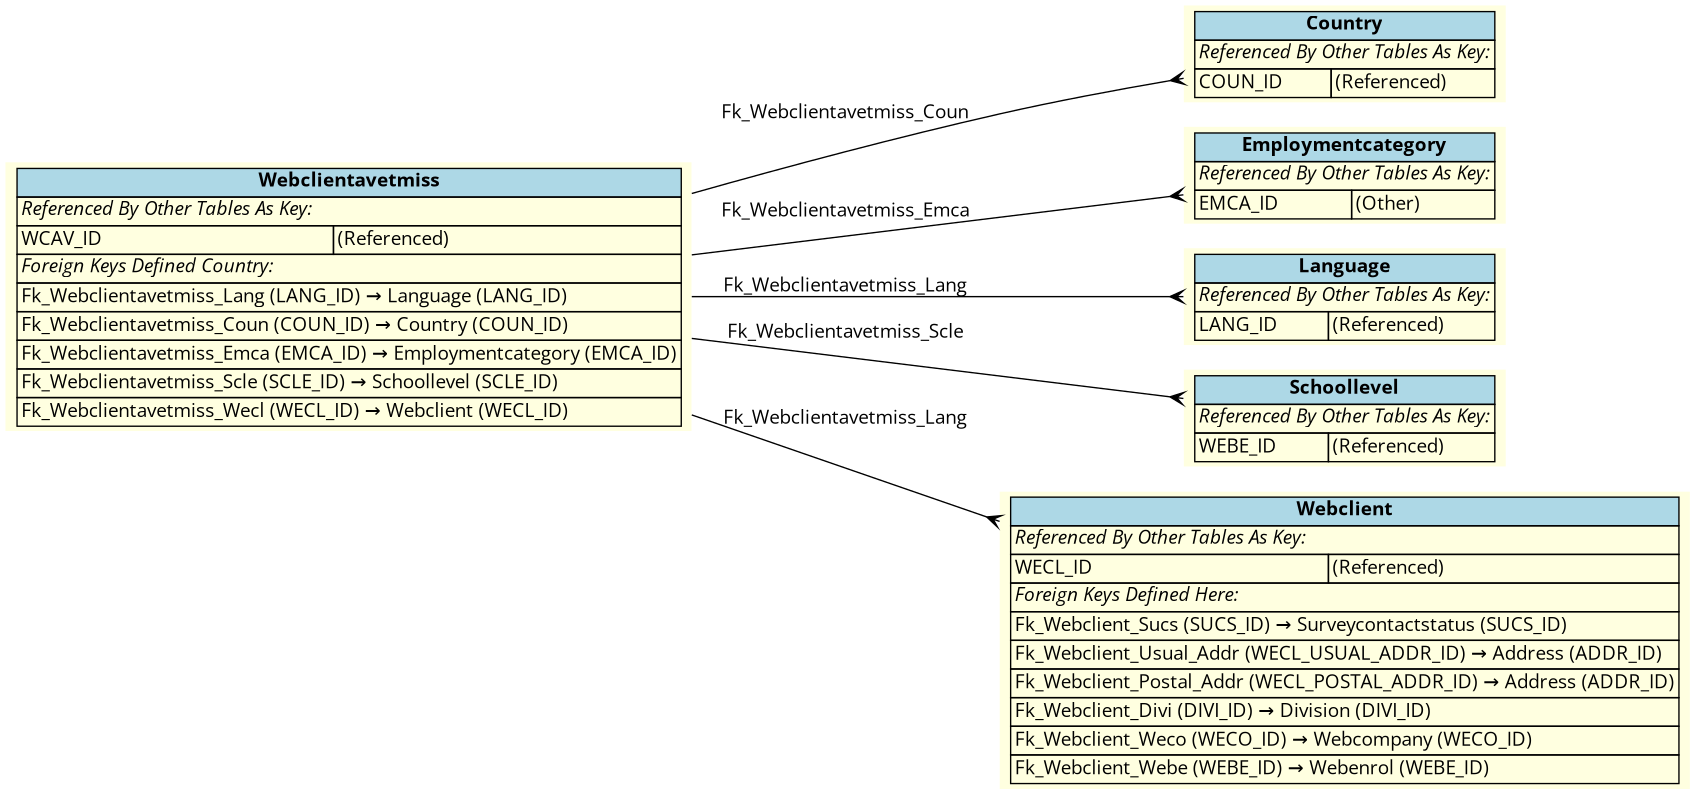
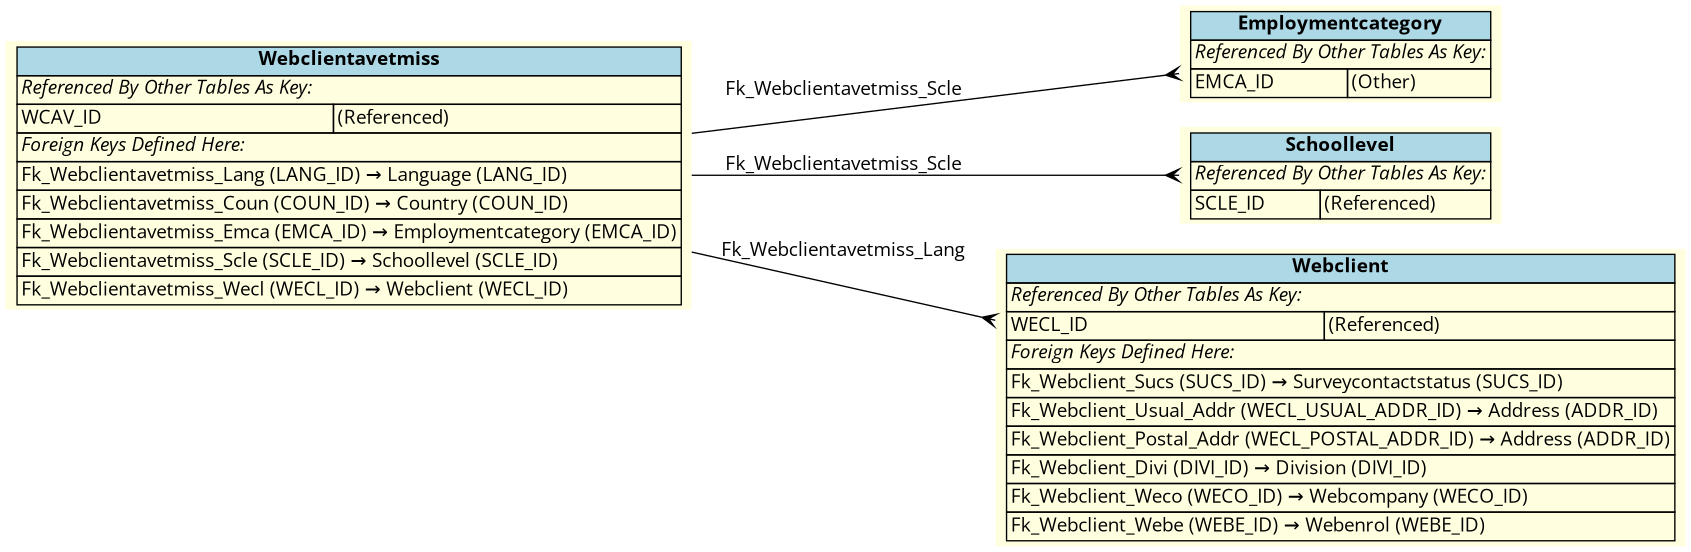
(1345, 54) -> none
(846, 211) -> (844, 90)
(148, 267) -> (134, 145)
(1345, 297) -> none
(1238, 447) -> (1230, 204)
